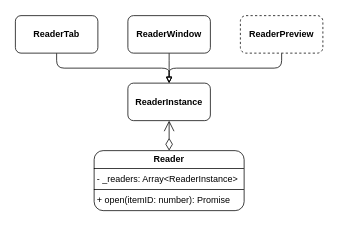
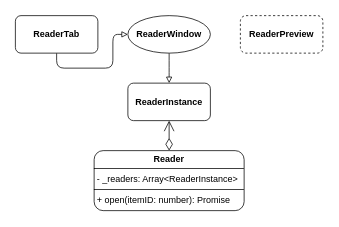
(169, 34) -> (169, 34)
(136, 68) -> (113, 49)
(232, 68) -> none
